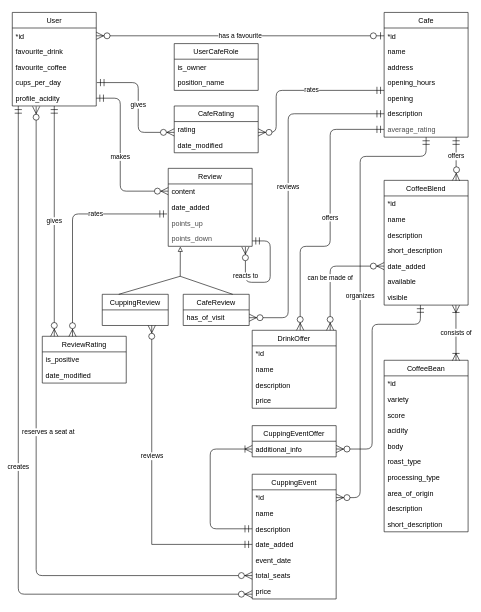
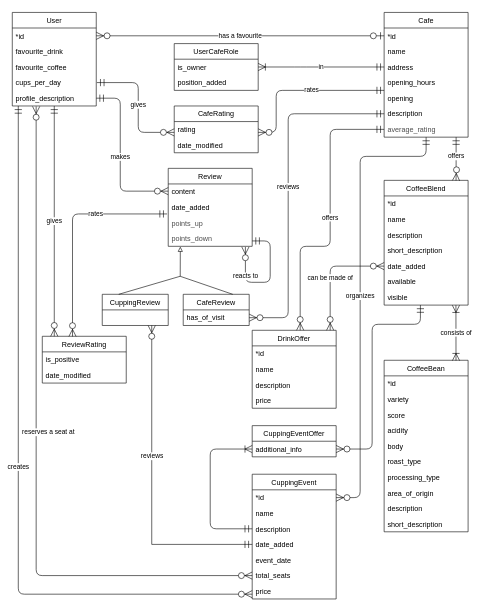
none -> (262, 67)
(202, 83) -> (204, 83)
(42, 98) -> (50, 98)
